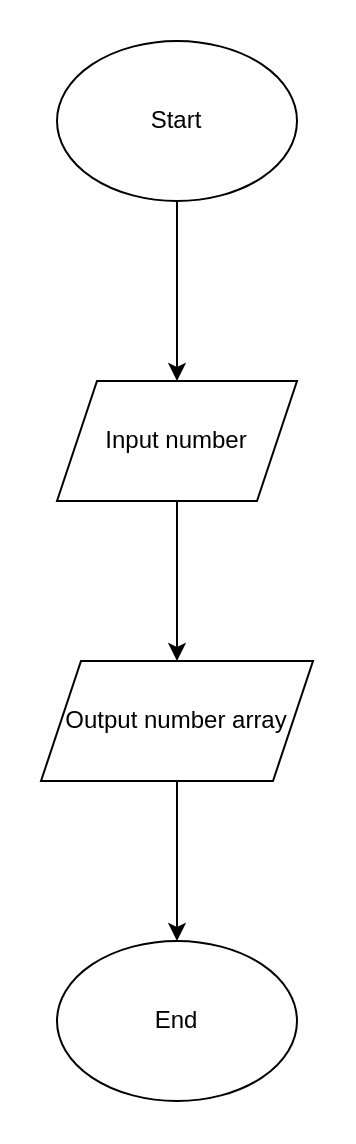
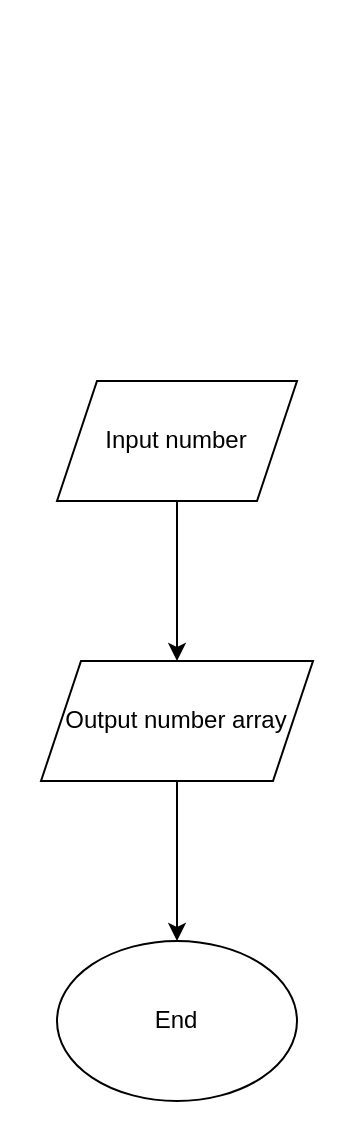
(177, 121) -> none
(177, 284) -> none
